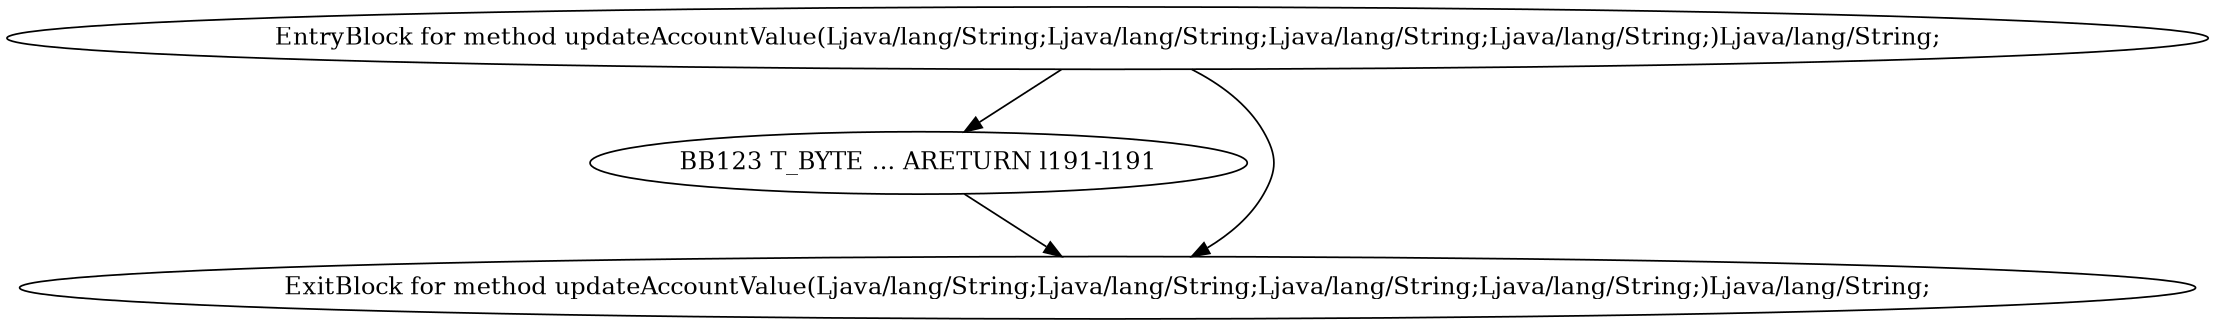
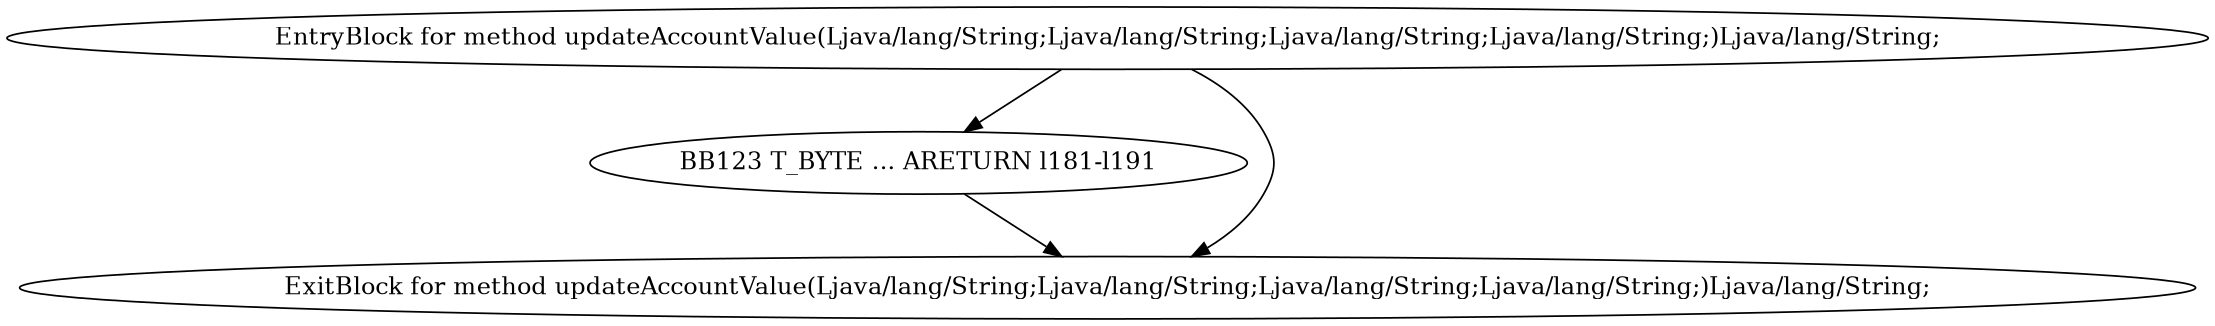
(919, 163) -> (919, 163)
